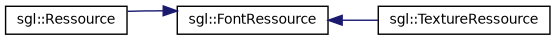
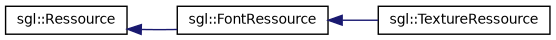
(145, 11) -> (159, 30)
